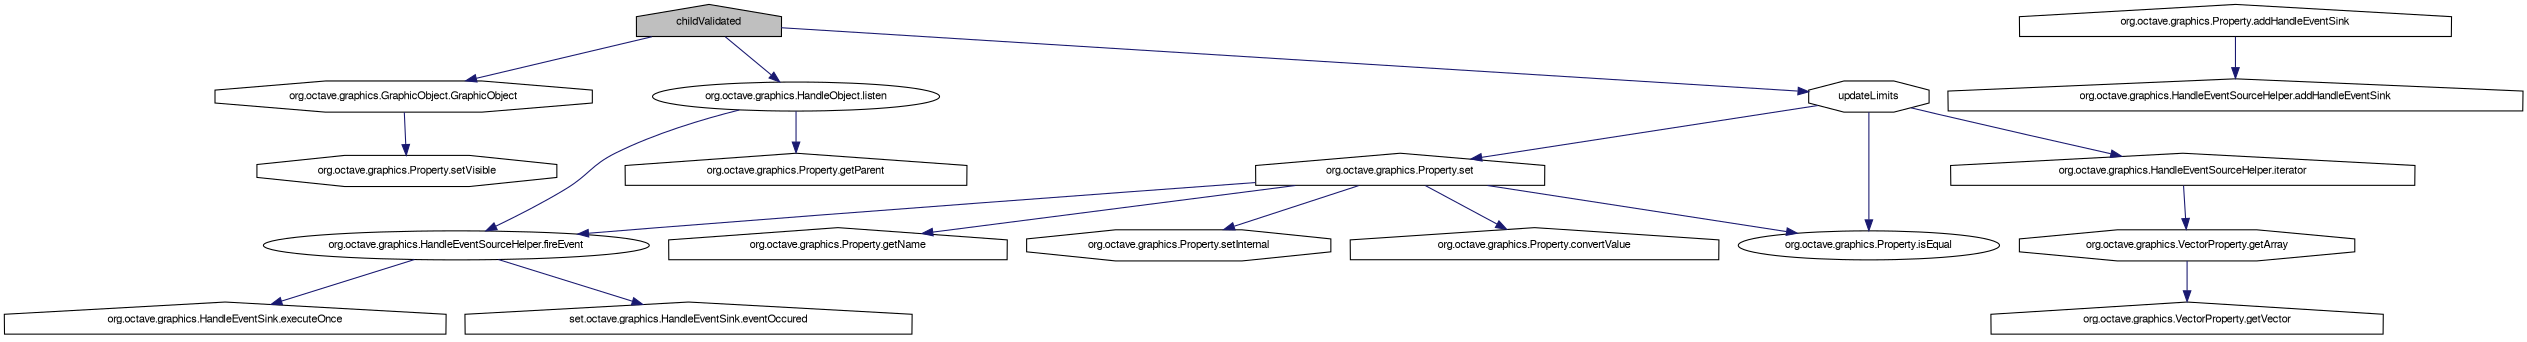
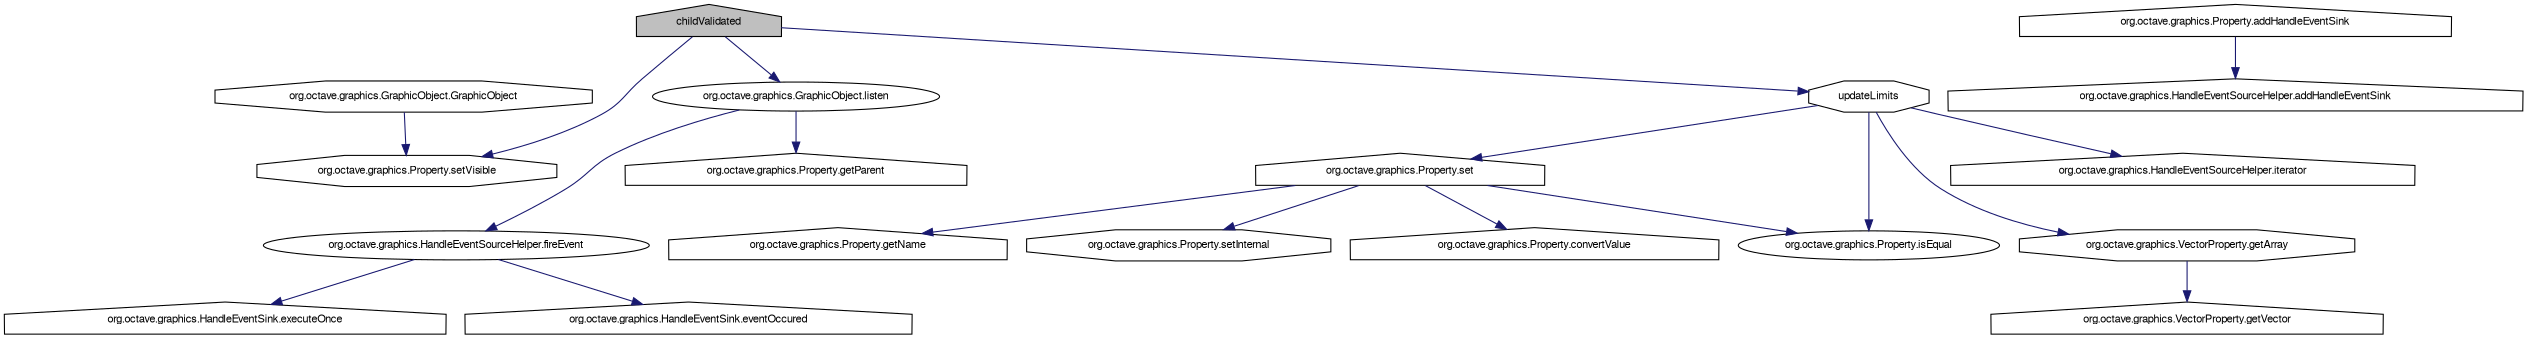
(564, 58) -> (603, 113)
(796, 97) -> (796, 97)
(2185, 202) -> (1951, 195)
(922, 207) -> none
(689, 320) -> (689, 320)
